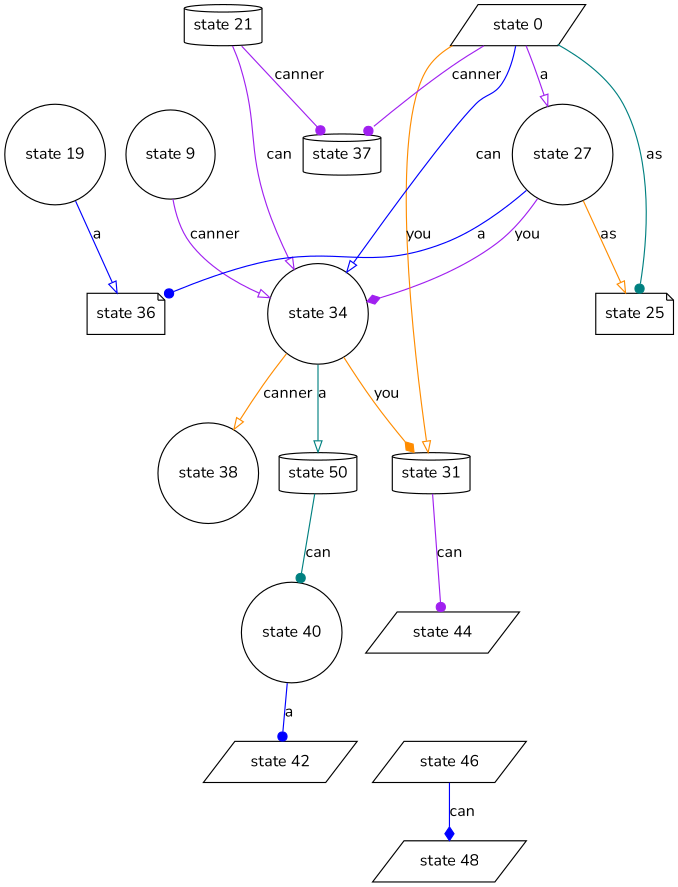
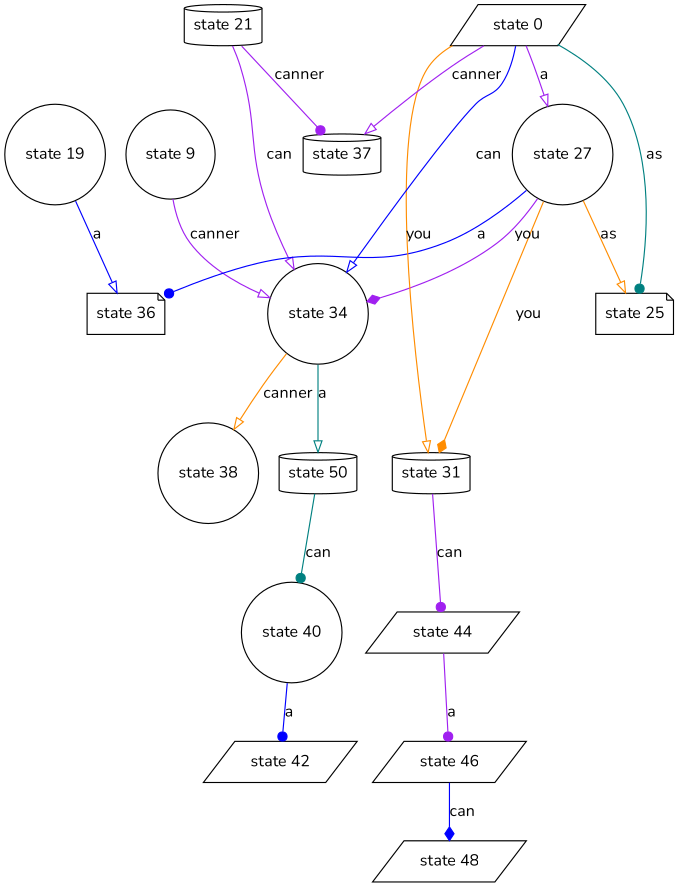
(430, 82) -> (430, 82)
(373, 401) -> (494, 321)
none -> (446, 693)
